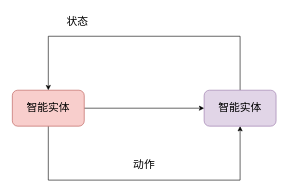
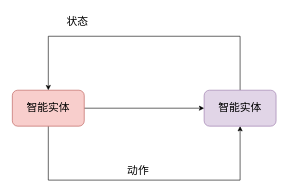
(144, 165) -> (138, 171)
